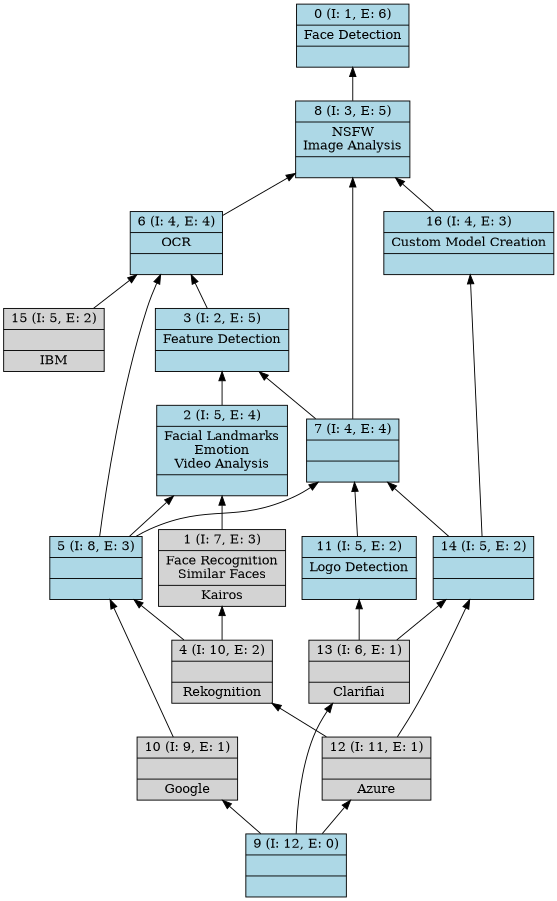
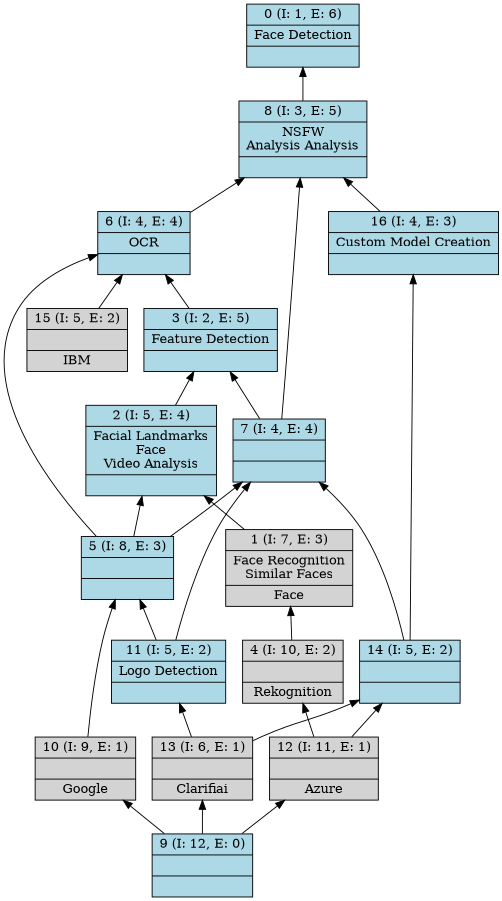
(353, 146) -> (303, 146)
(222, 450) -> (151, 450)
(222, 595) -> (289, 595)
(163, 623) -> (150, 624)
